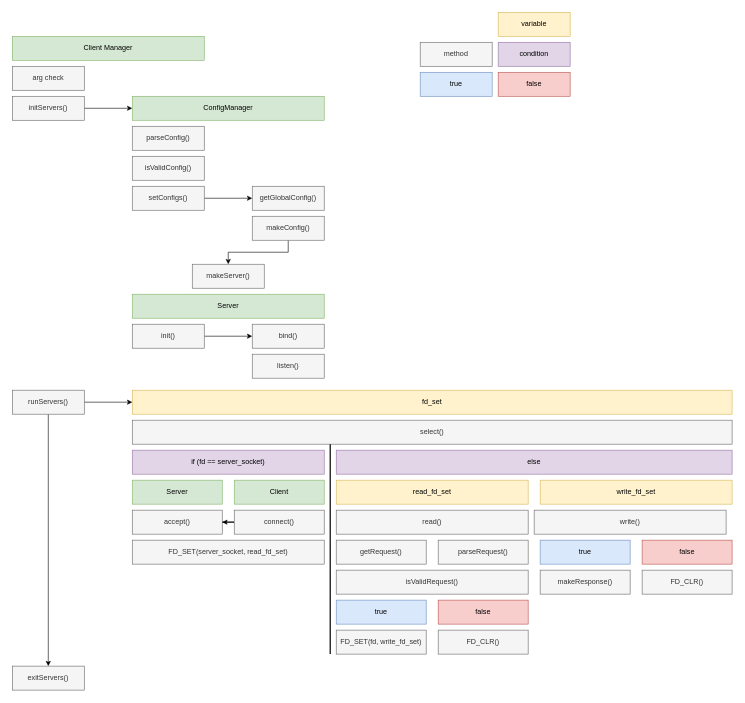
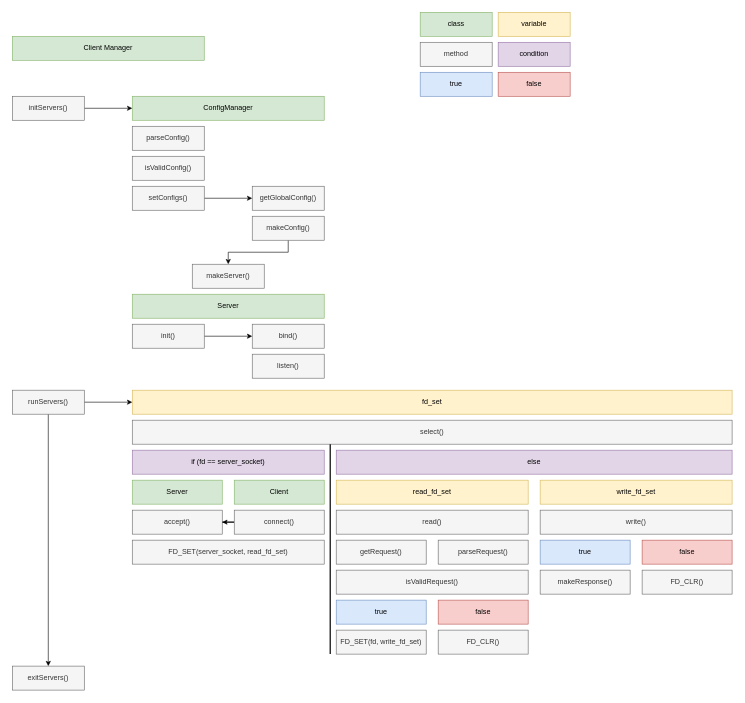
none -> (456, 24)
(48, 78) -> none
(630, 522) -> (636, 522)
